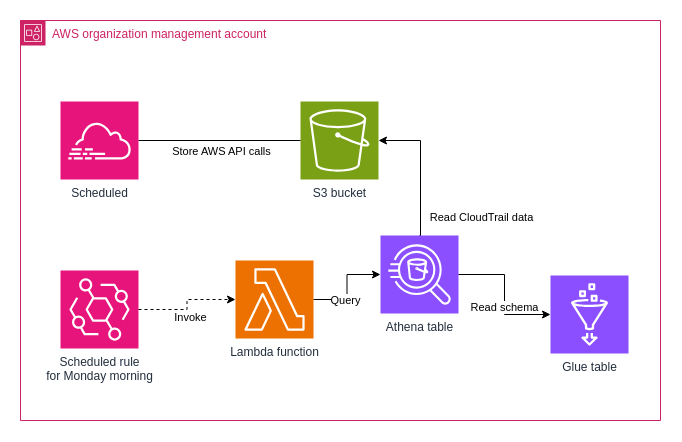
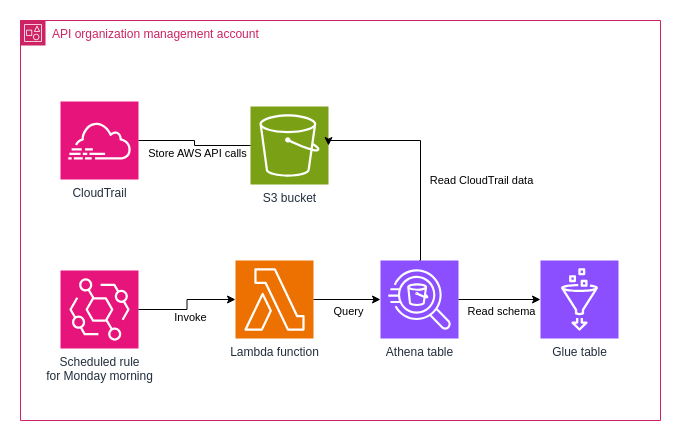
(162, 35) -> (162, 35)
(340, 141) -> (290, 146)
(100, 194) -> (100, 194)
(420, 275) -> (420, 300)
(187, 308) -> (187, 308)
(590, 315) -> (580, 300)
